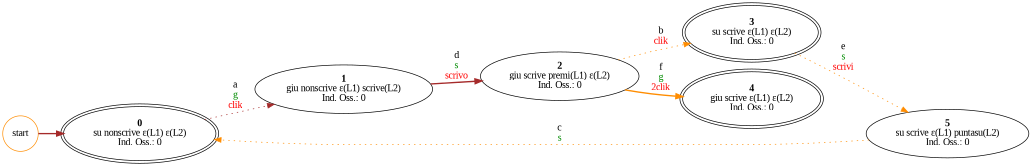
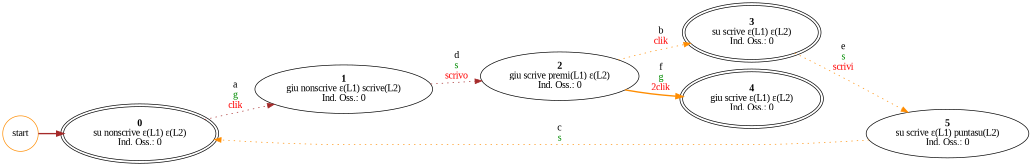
(453, 83) -> (453, 83)
